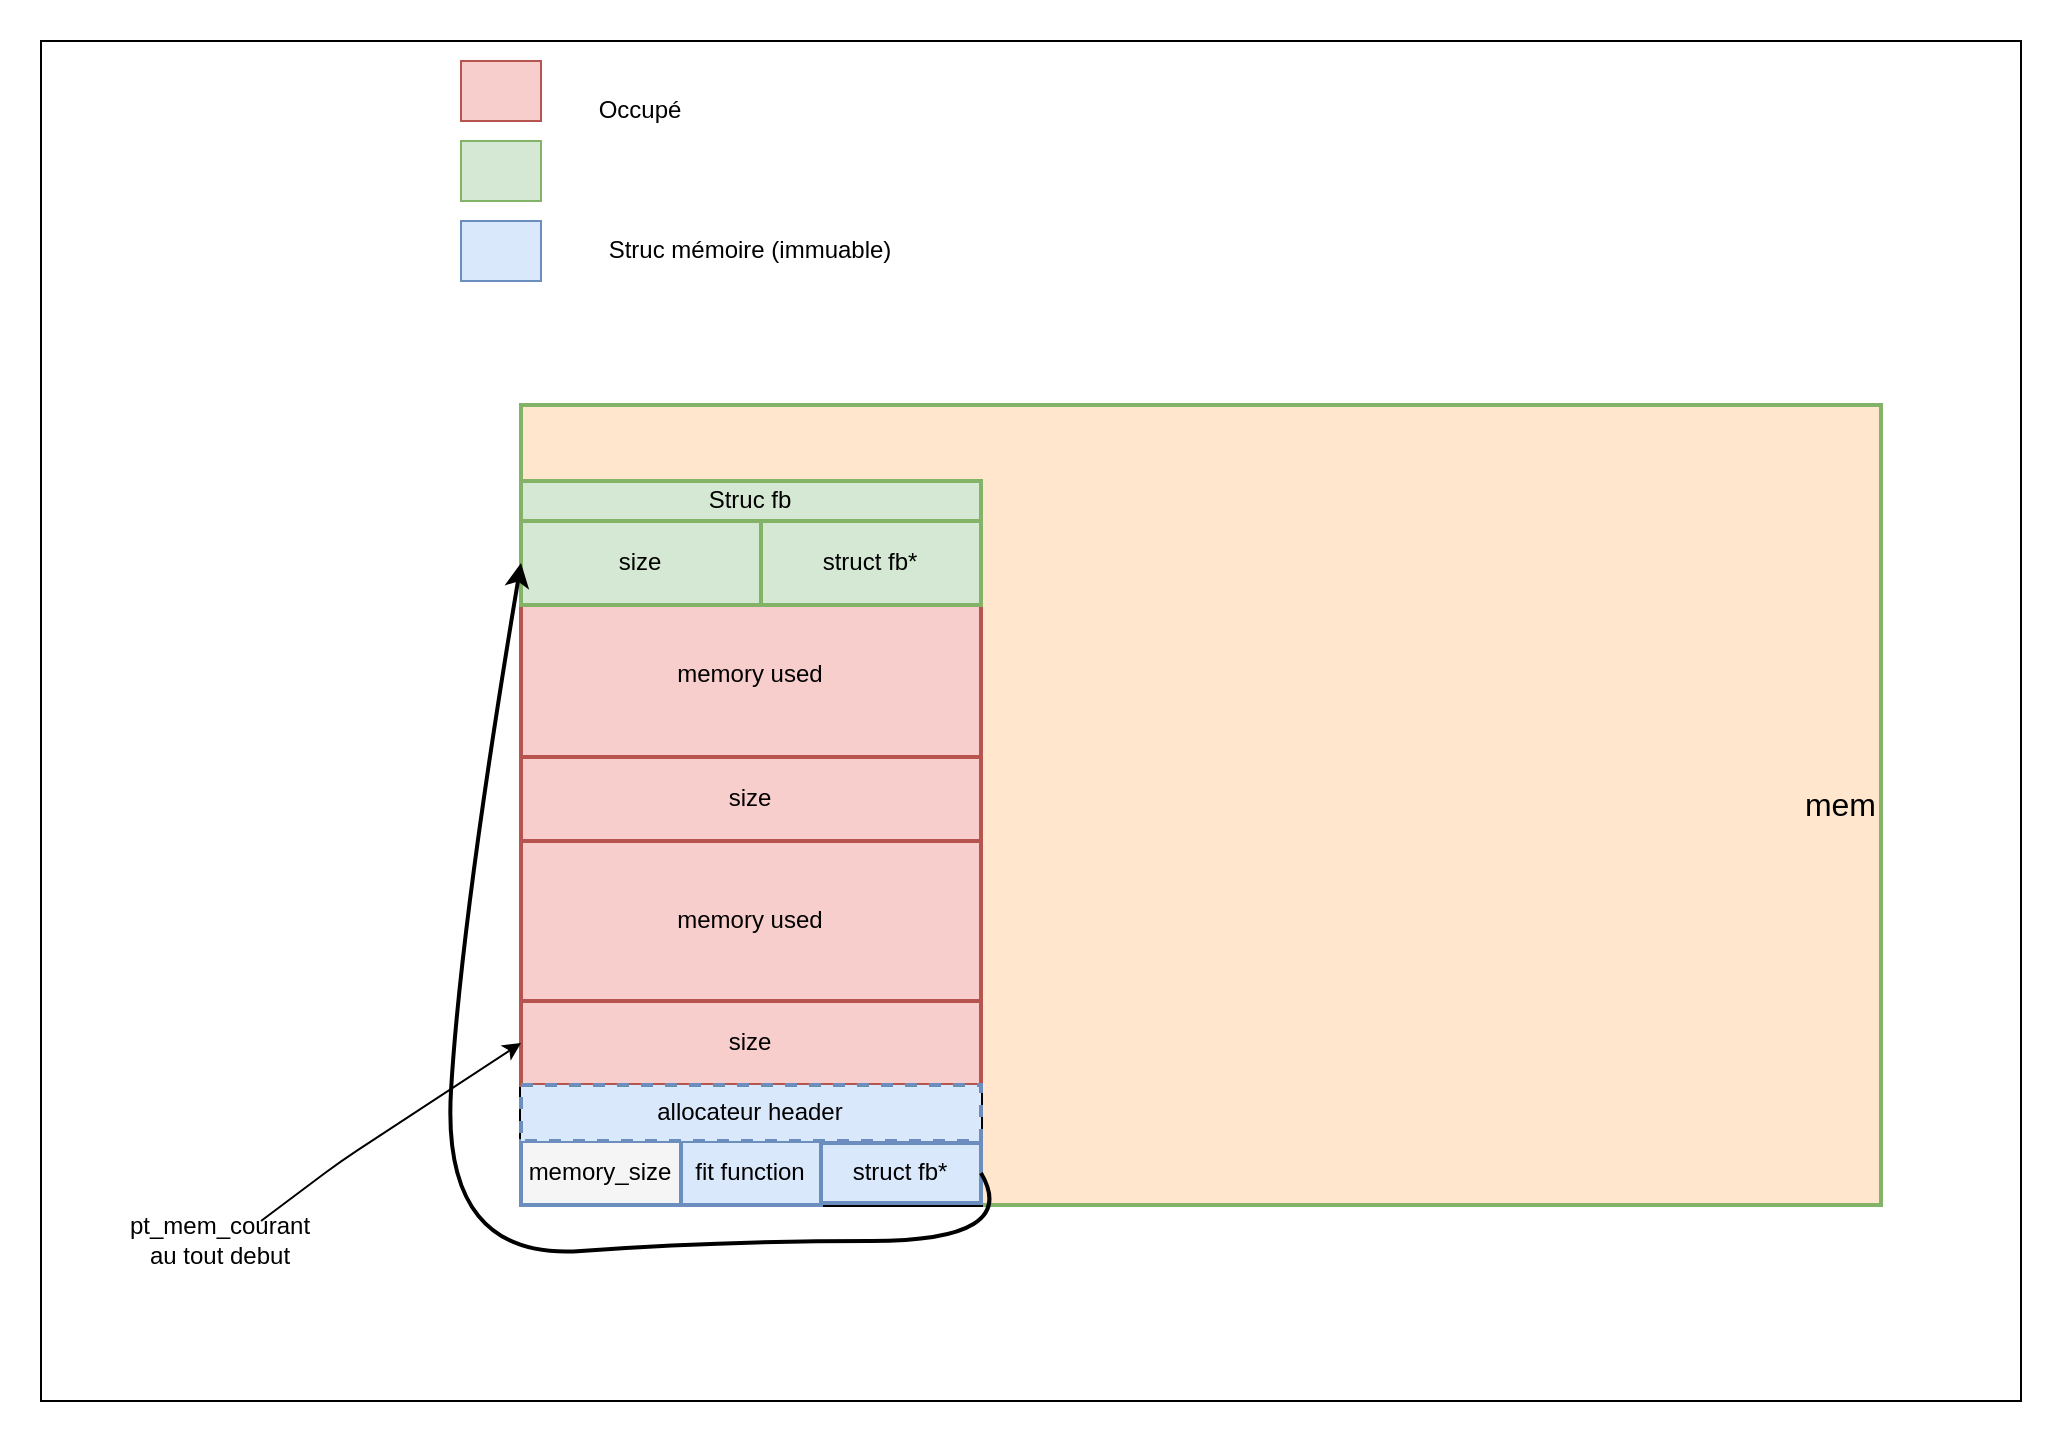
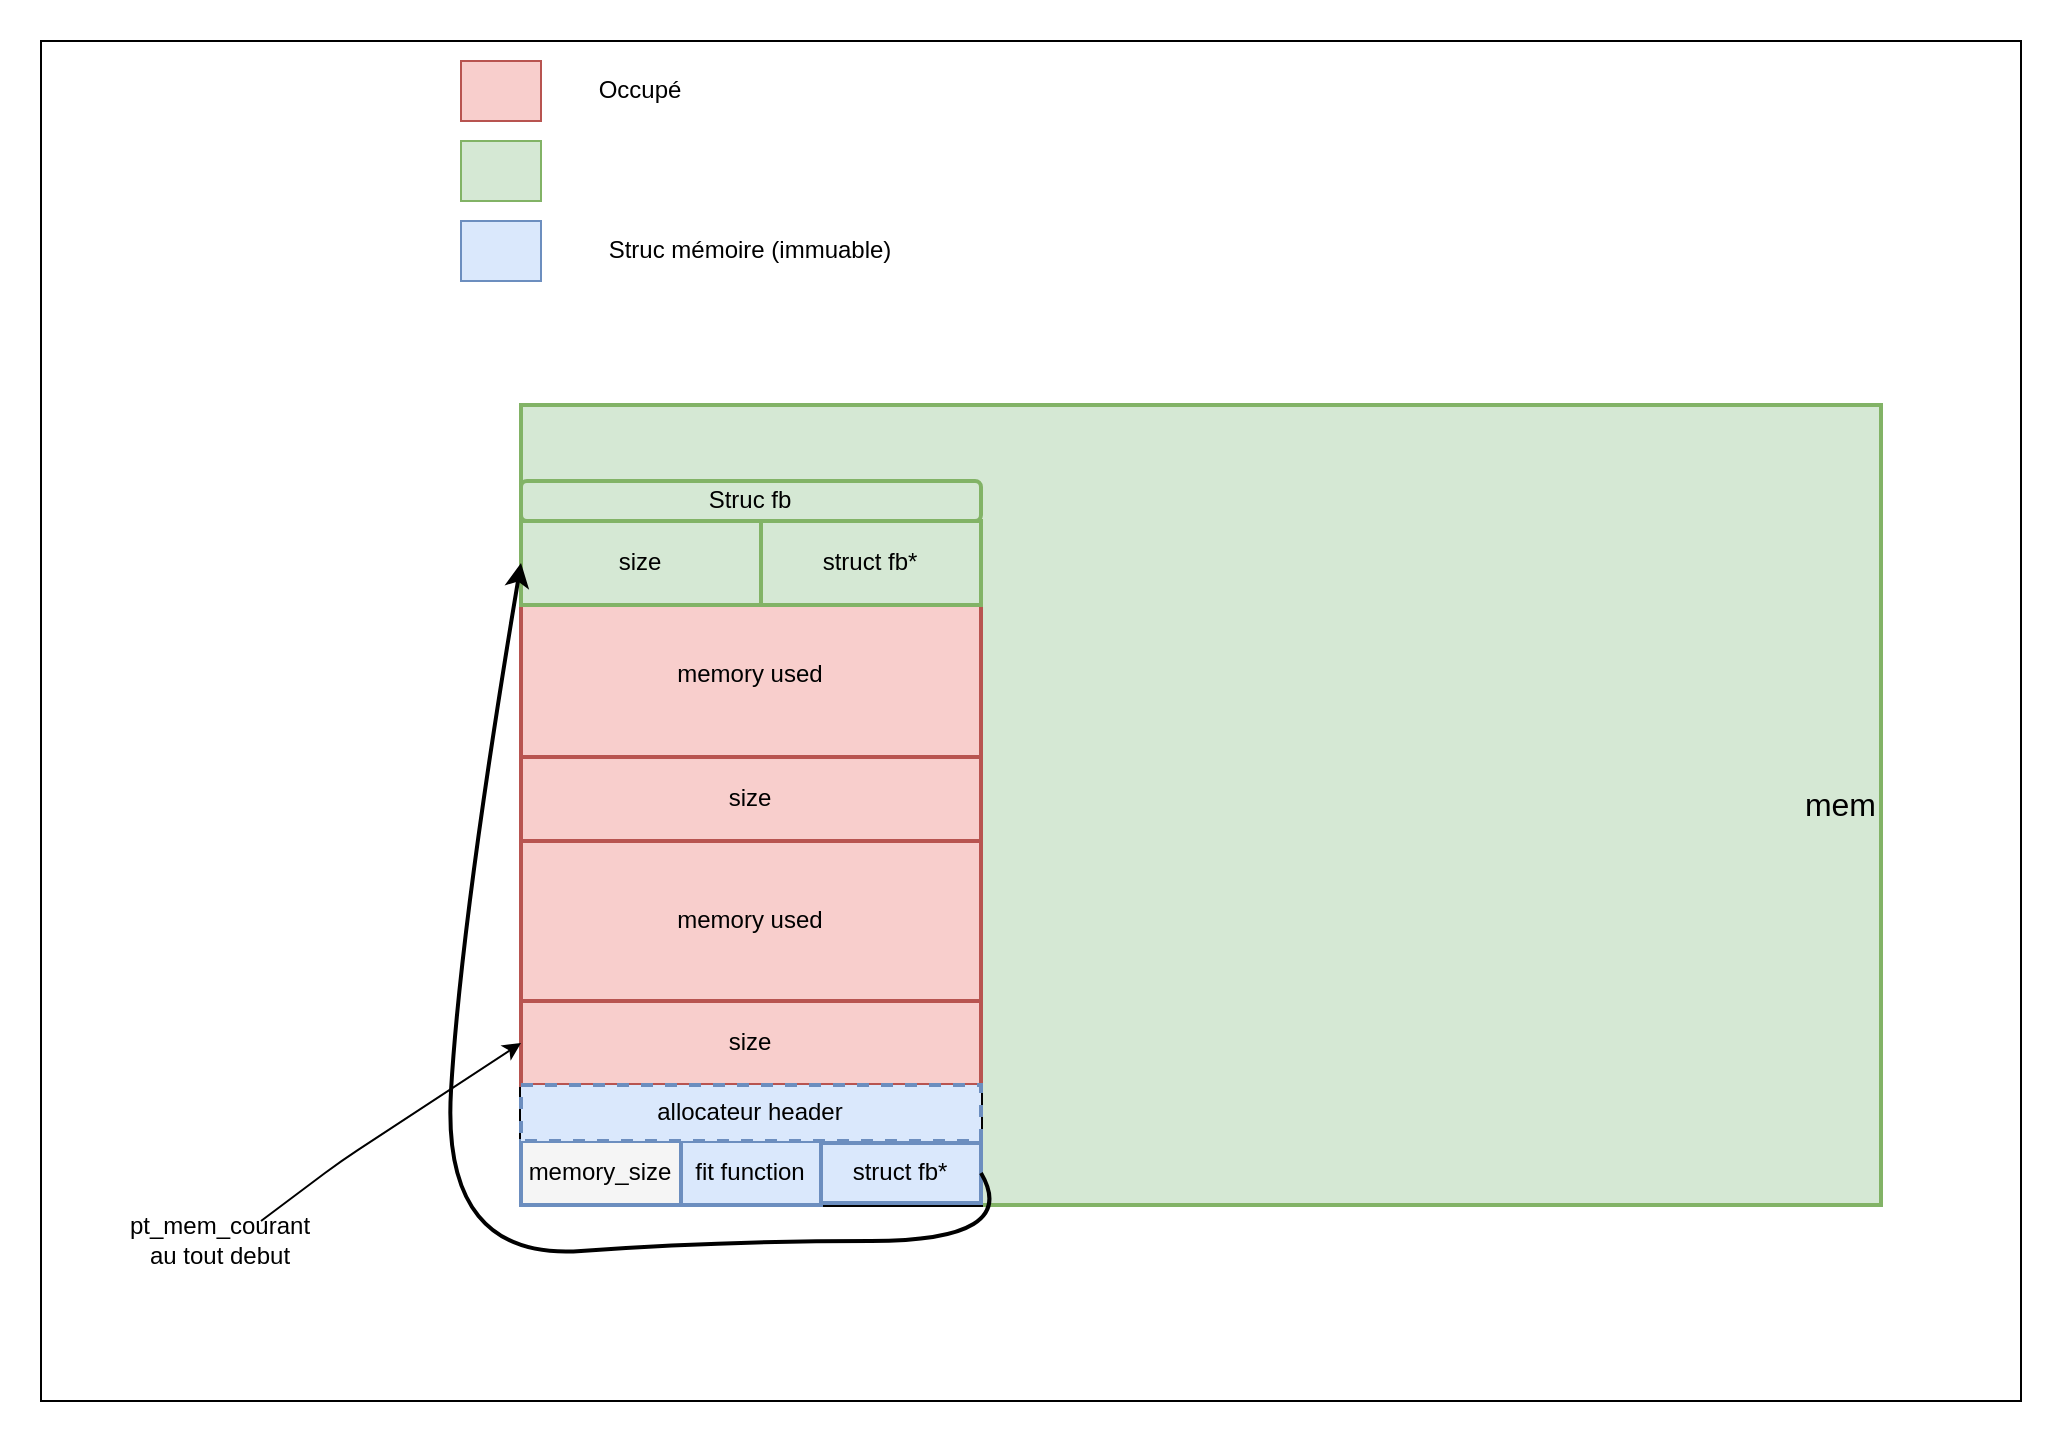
(641, 111) -> (641, 91)
(751, 501) -> (751, 501)
(1201, 805) -> (1201, 805)
